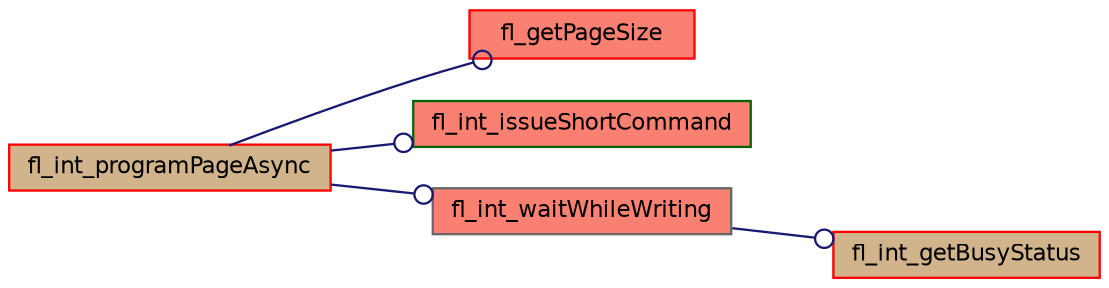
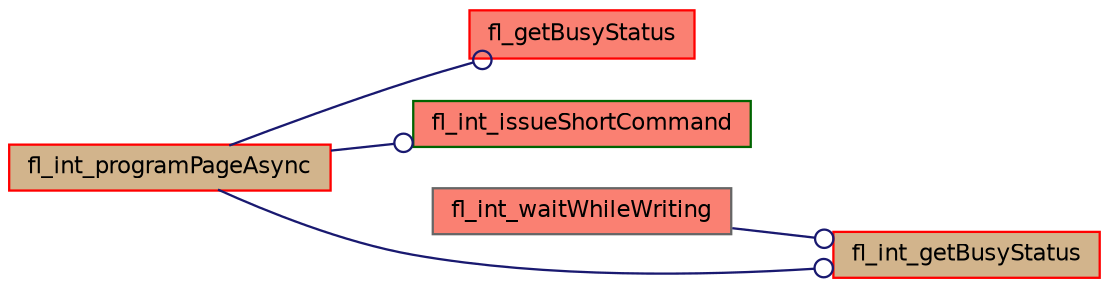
(582, 34) -> (582, 34)
(372, 189) -> (510, 267)
